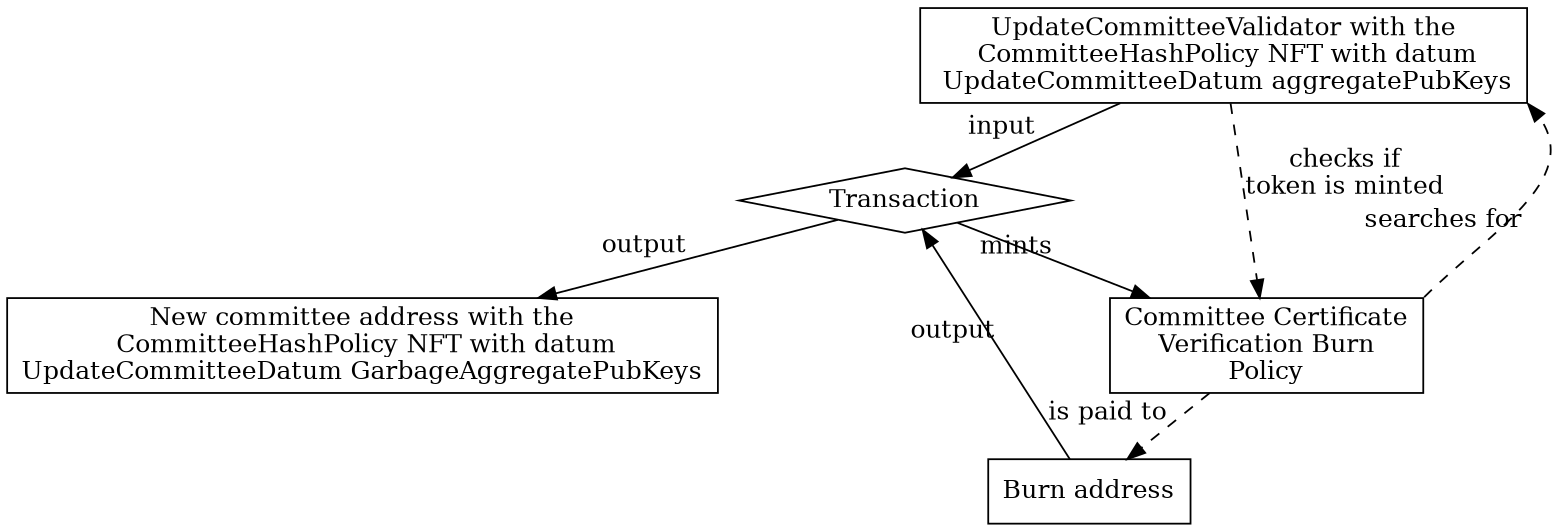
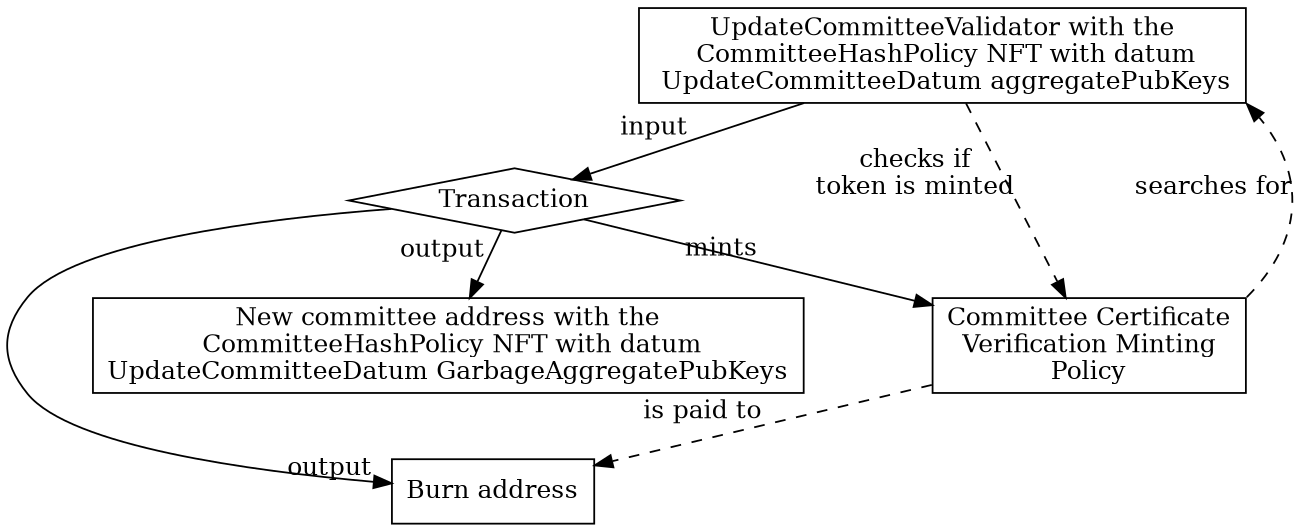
(1267, 346) -> (1089, 346)
(1001, 352) -> (8, 337)
